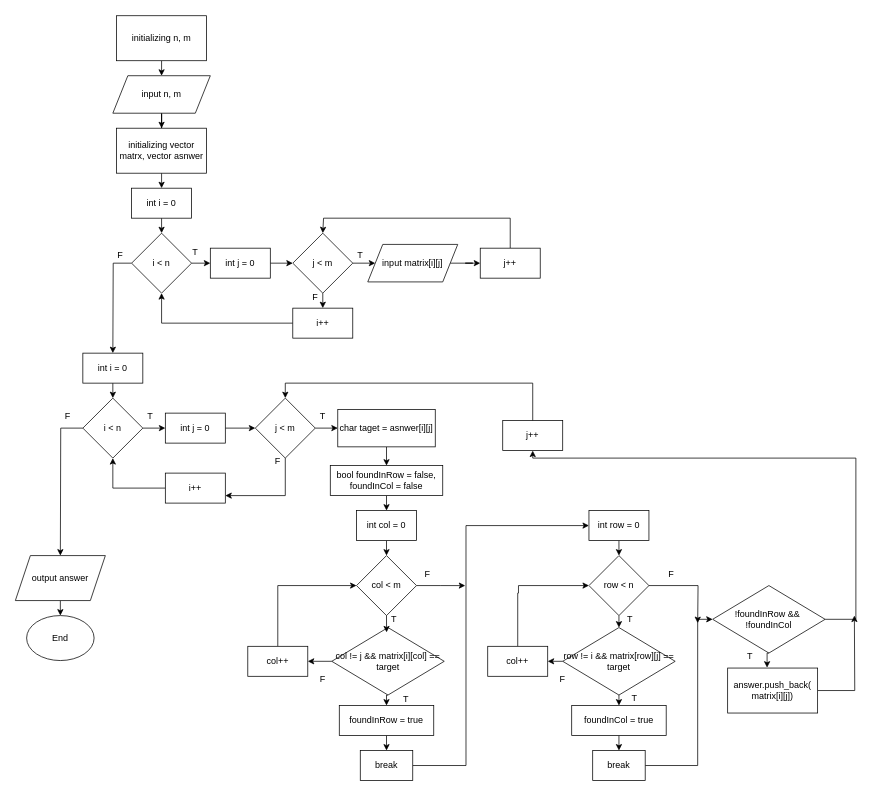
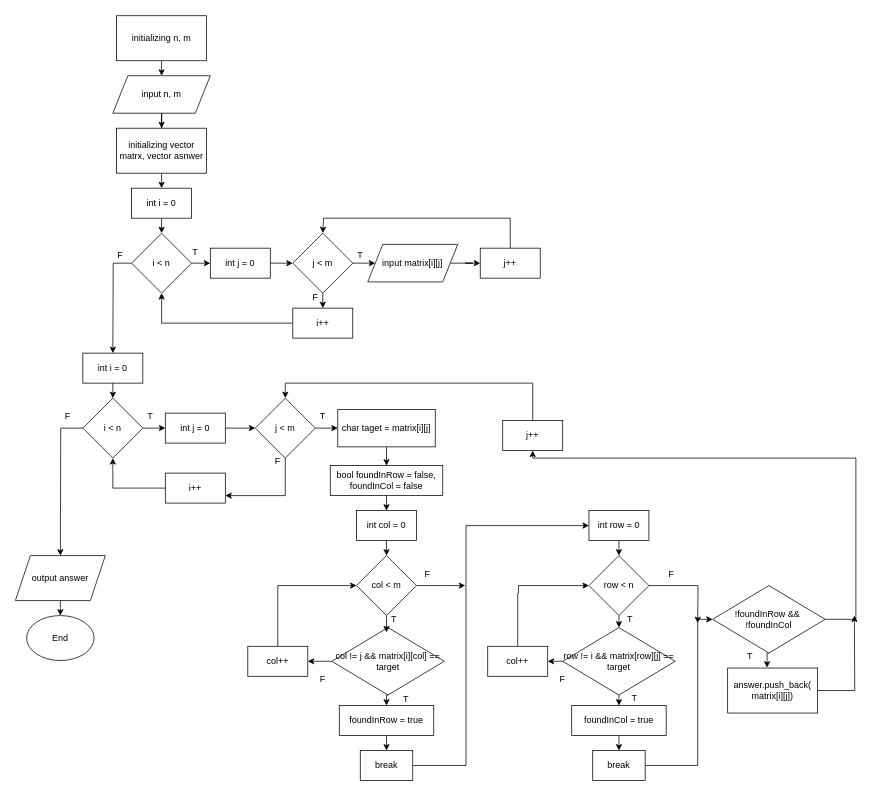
(387, 428) -> (387, 428)
